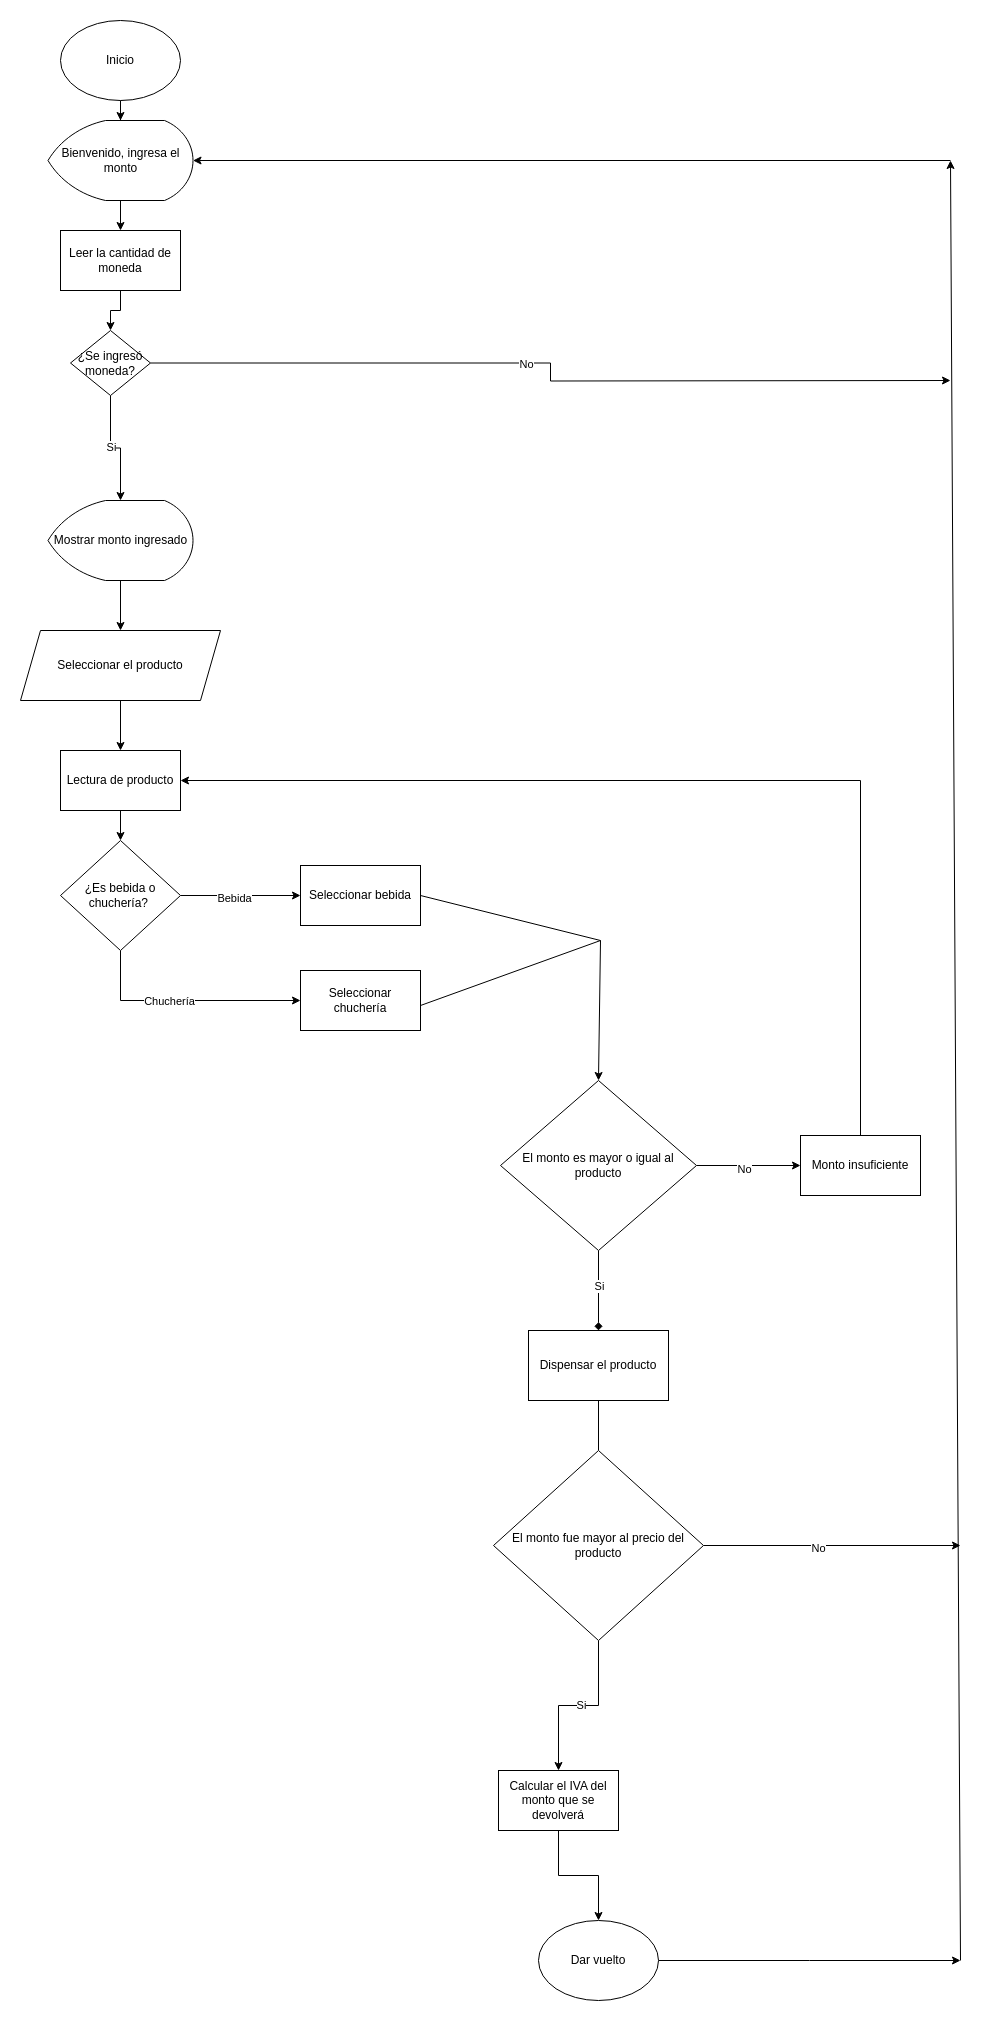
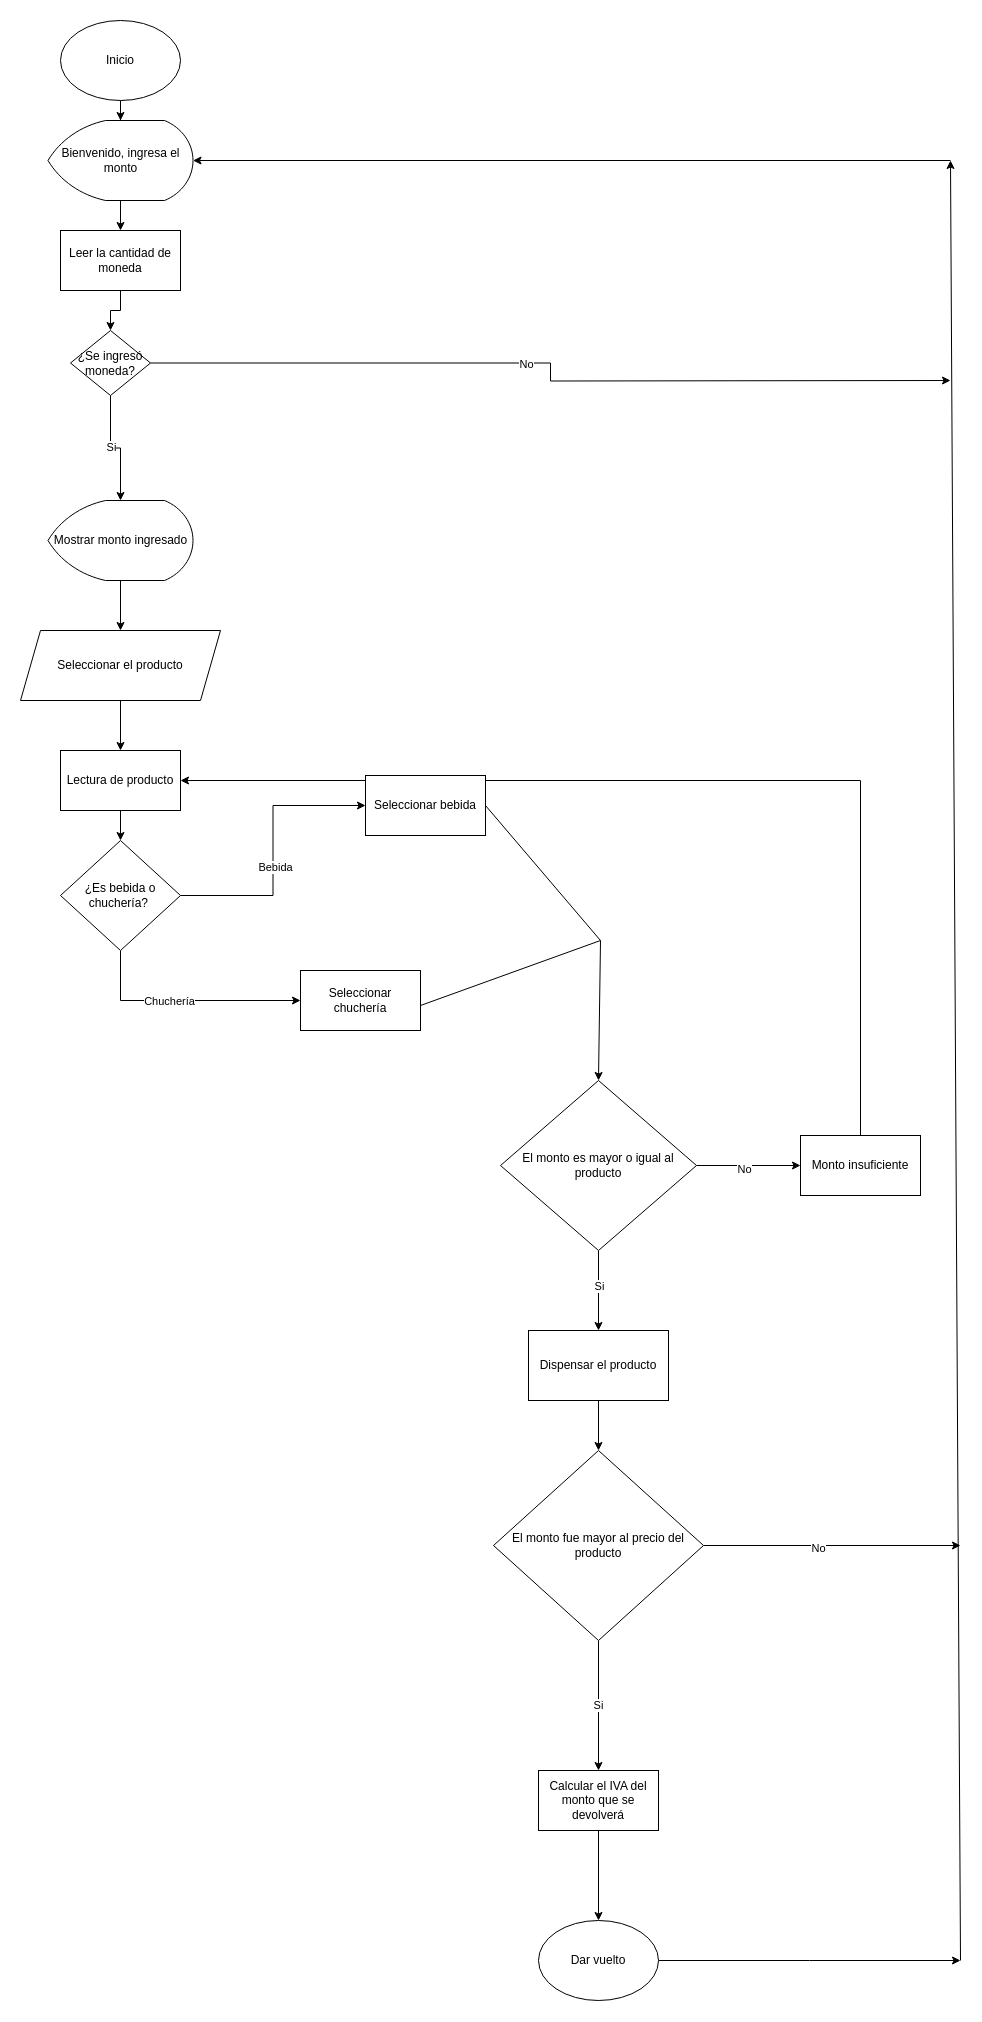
(361, 896) -> (426, 806)
(599, 1322) -> (599, 1322)
(599, 1445) -> (599, 1442)
(559, 1801) -> (599, 1801)
